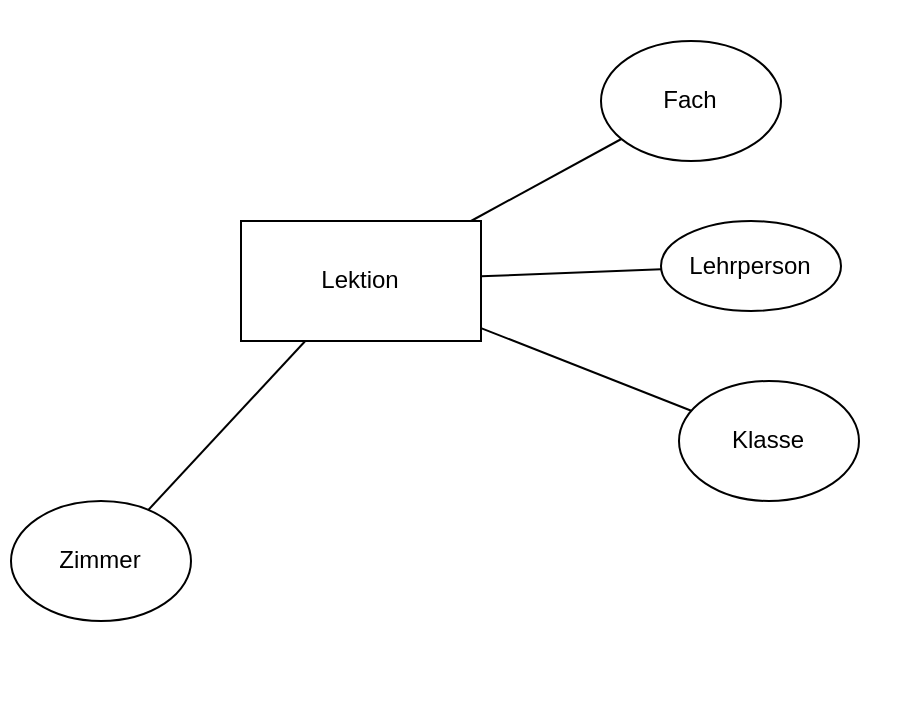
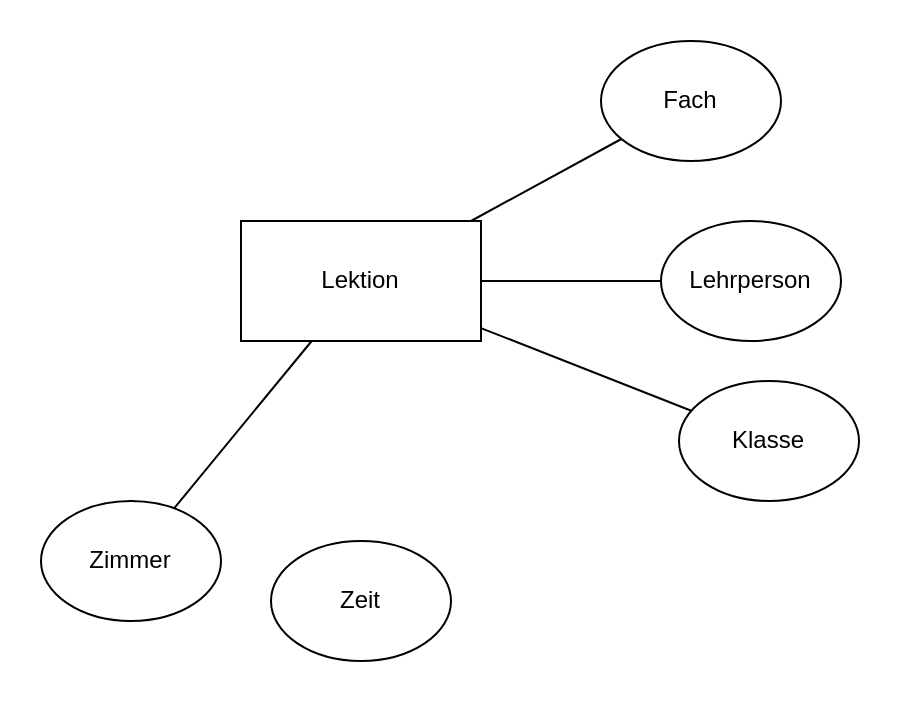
(751, 266) -> (751, 281)
(101, 561) -> (131, 561)
none -> (361, 601)
